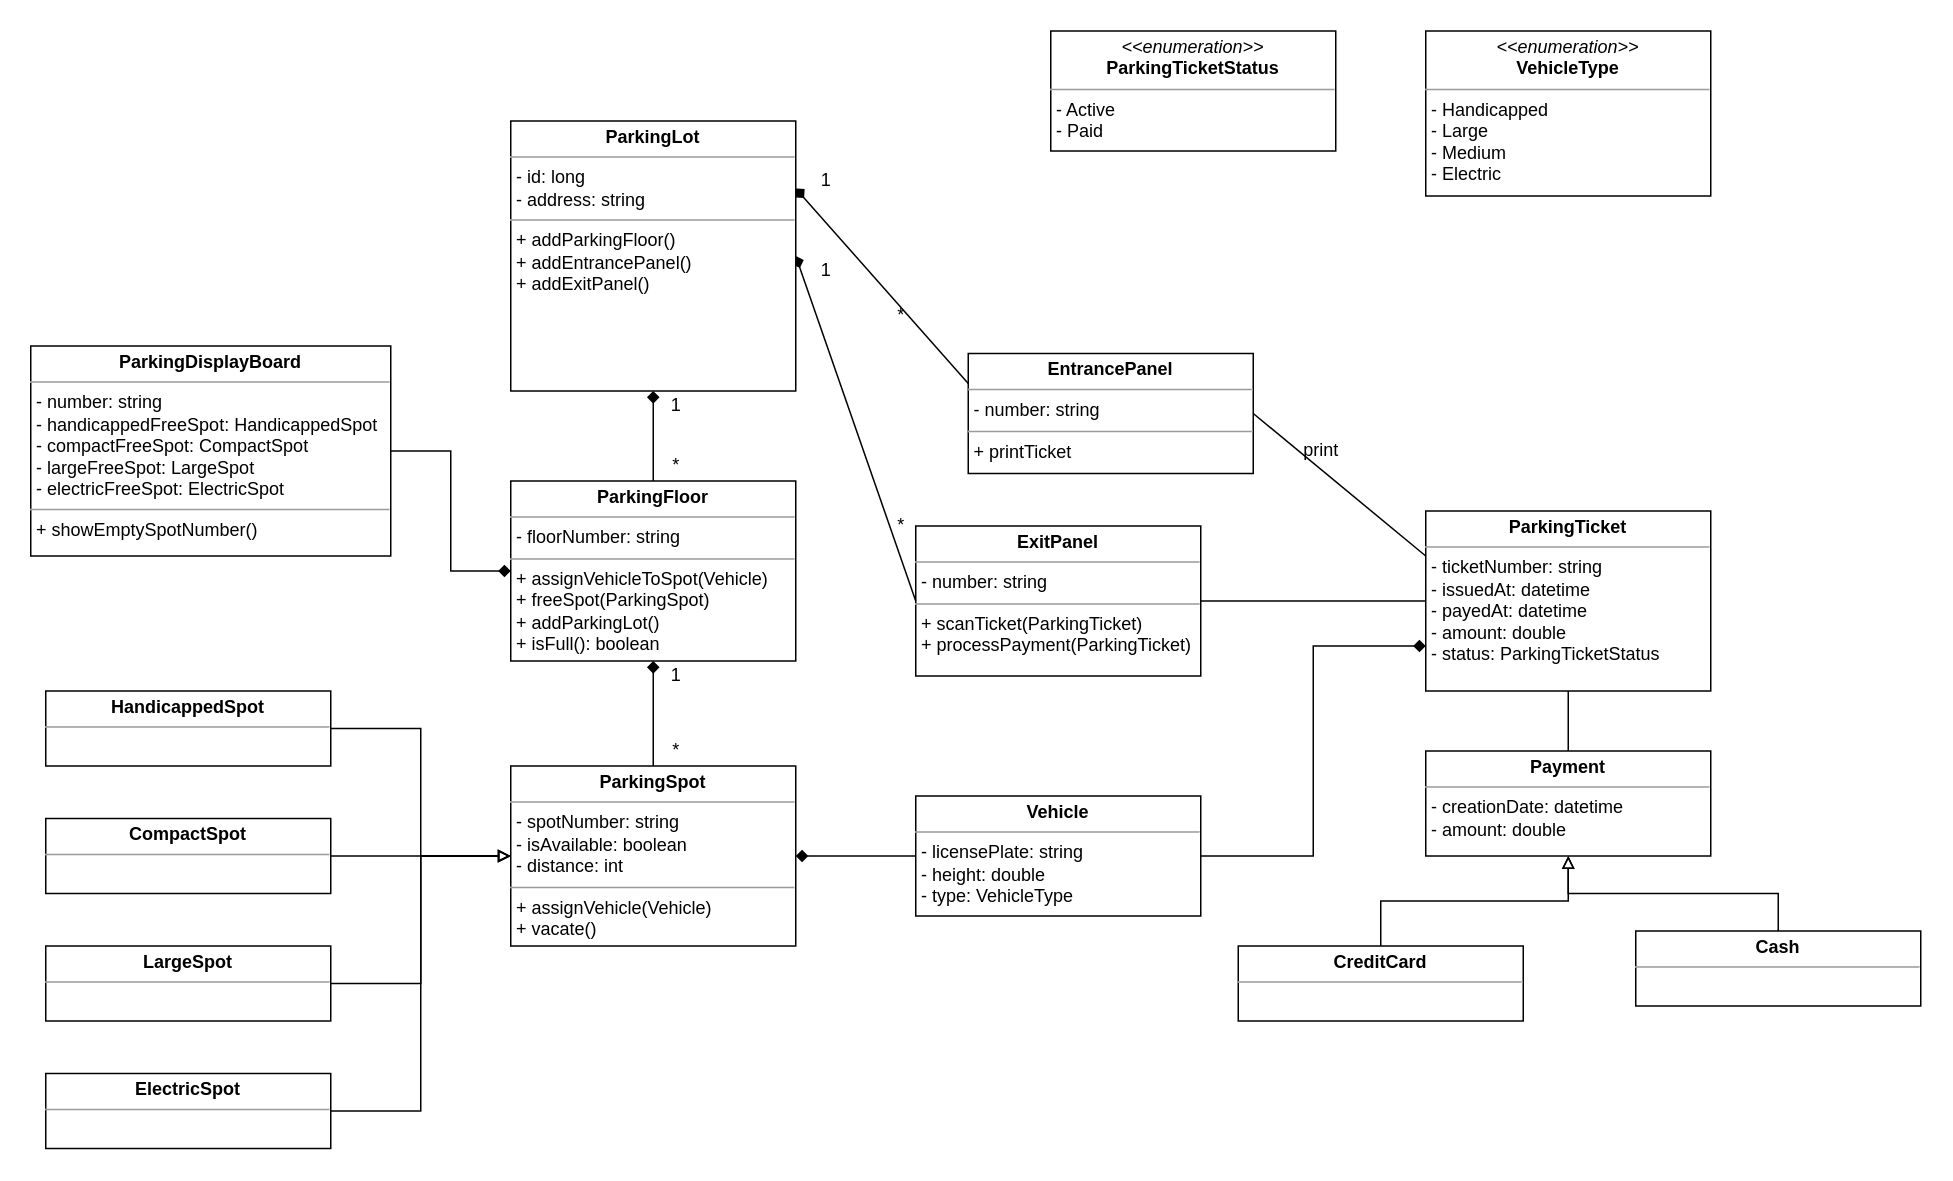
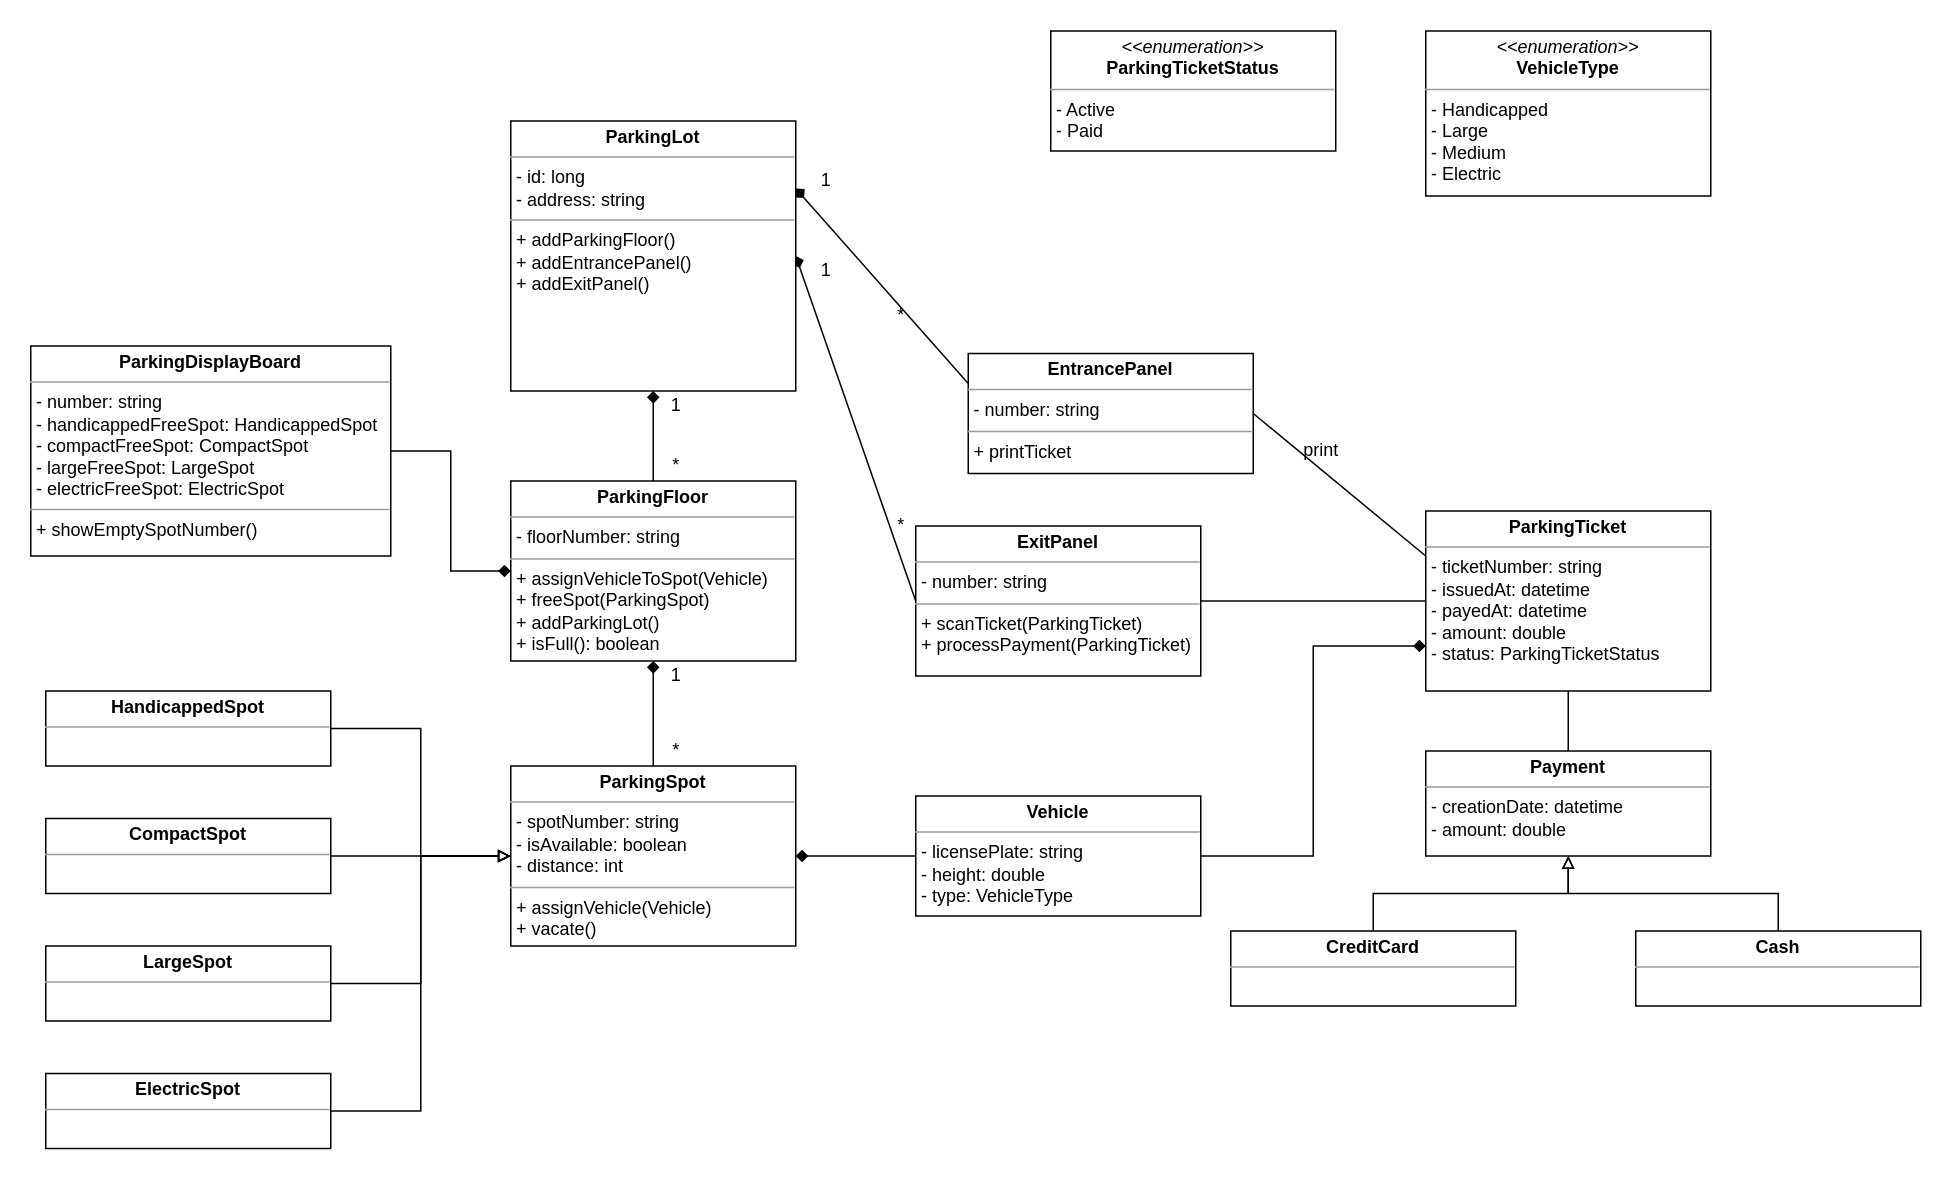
(1381, 983) -> (1373, 968)
